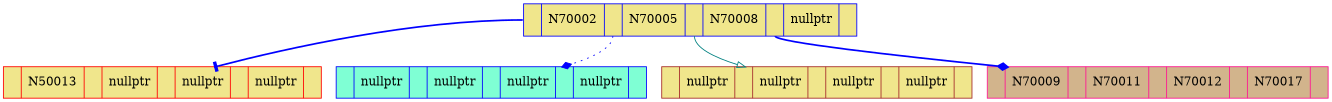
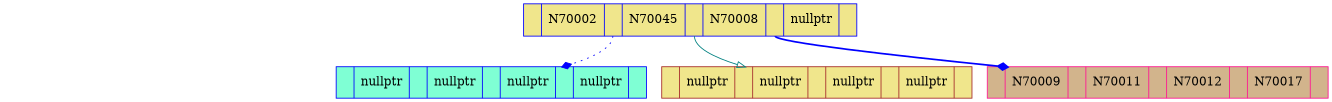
(654, 20) -> (654, 20)
(162, 82) -> none
